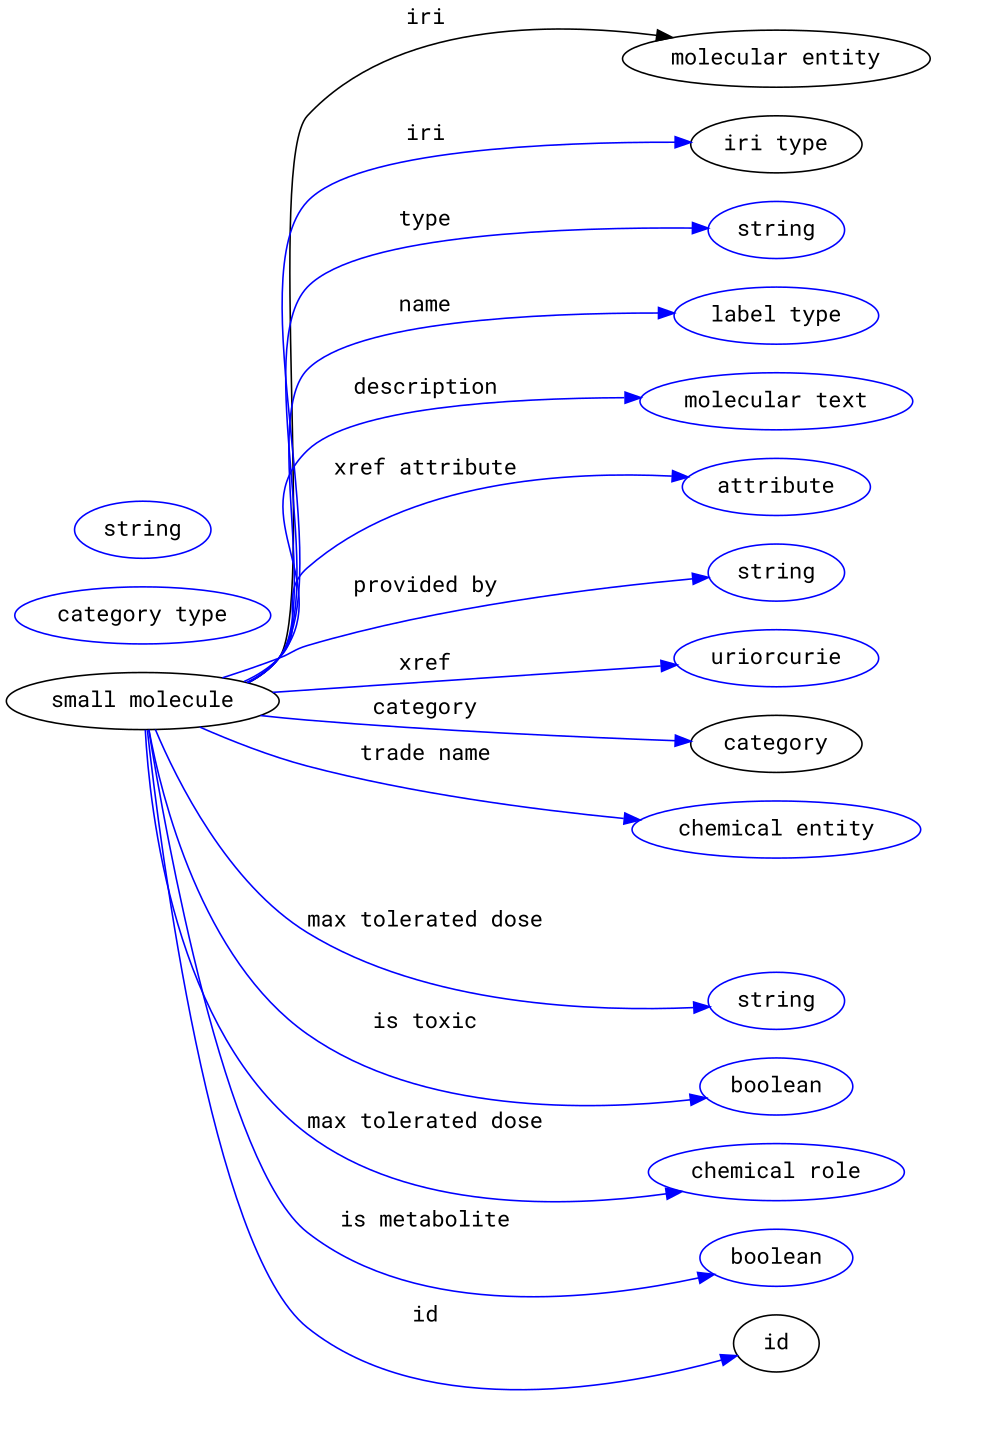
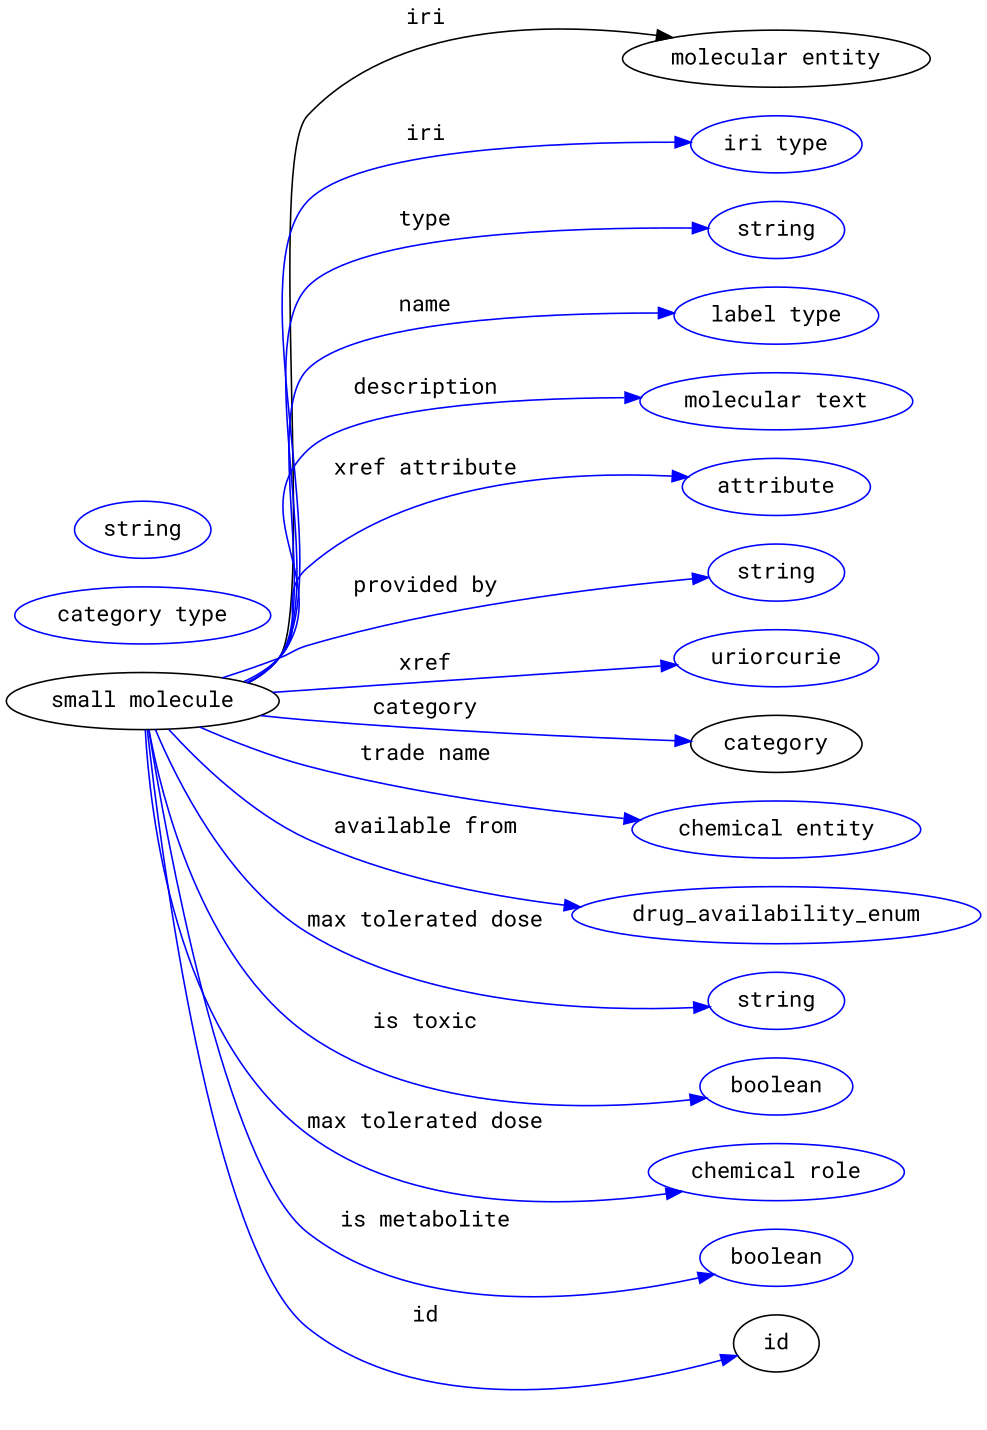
(776, 144) -> (776, 144)
none -> (776, 915)
